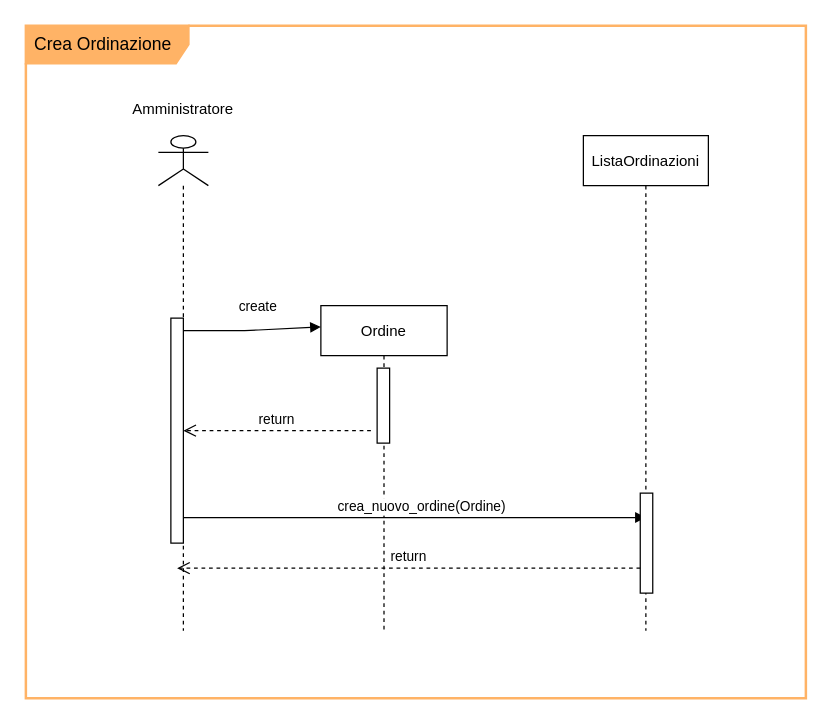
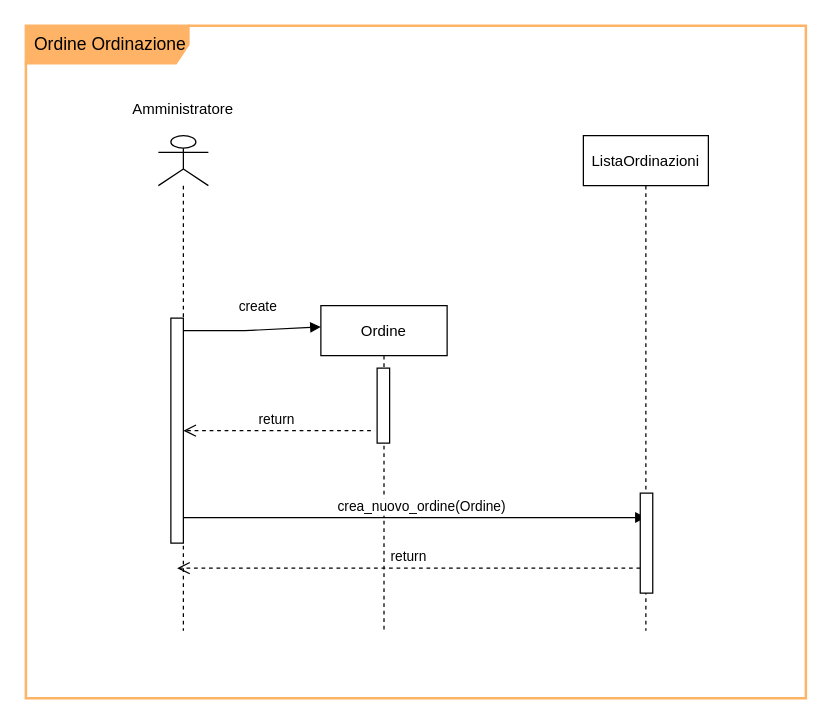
(96, 44) -> (102, 44)
